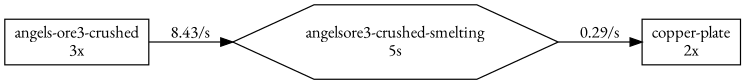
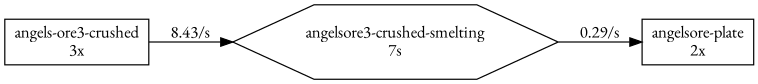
(395, 42) -> (395, 42)
(691, 42) -> (698, 42)
